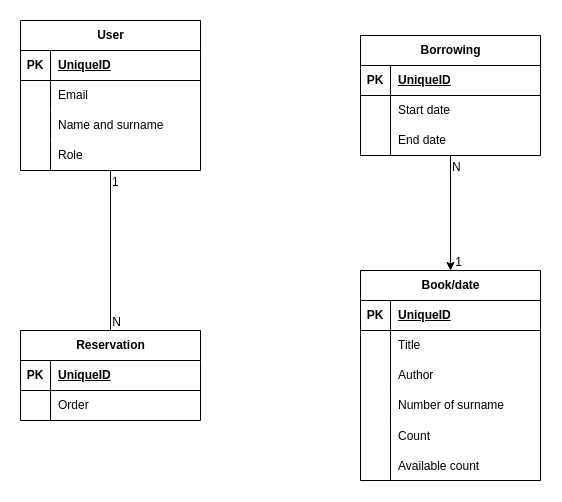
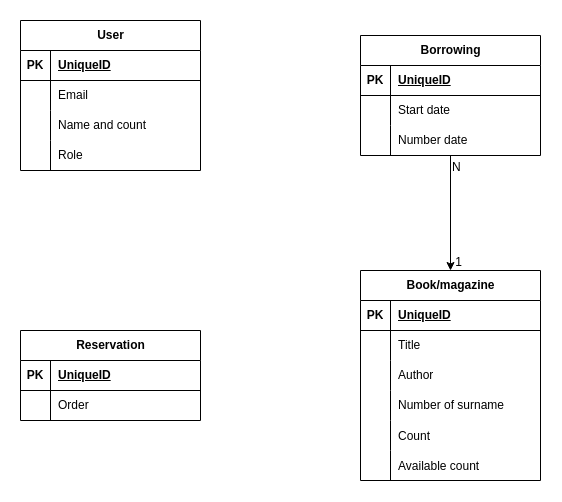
(109, 126) -> (102, 126)
(424, 141) -> (434, 141)
(111, 251) -> none
(451, 286) -> (451, 286)
